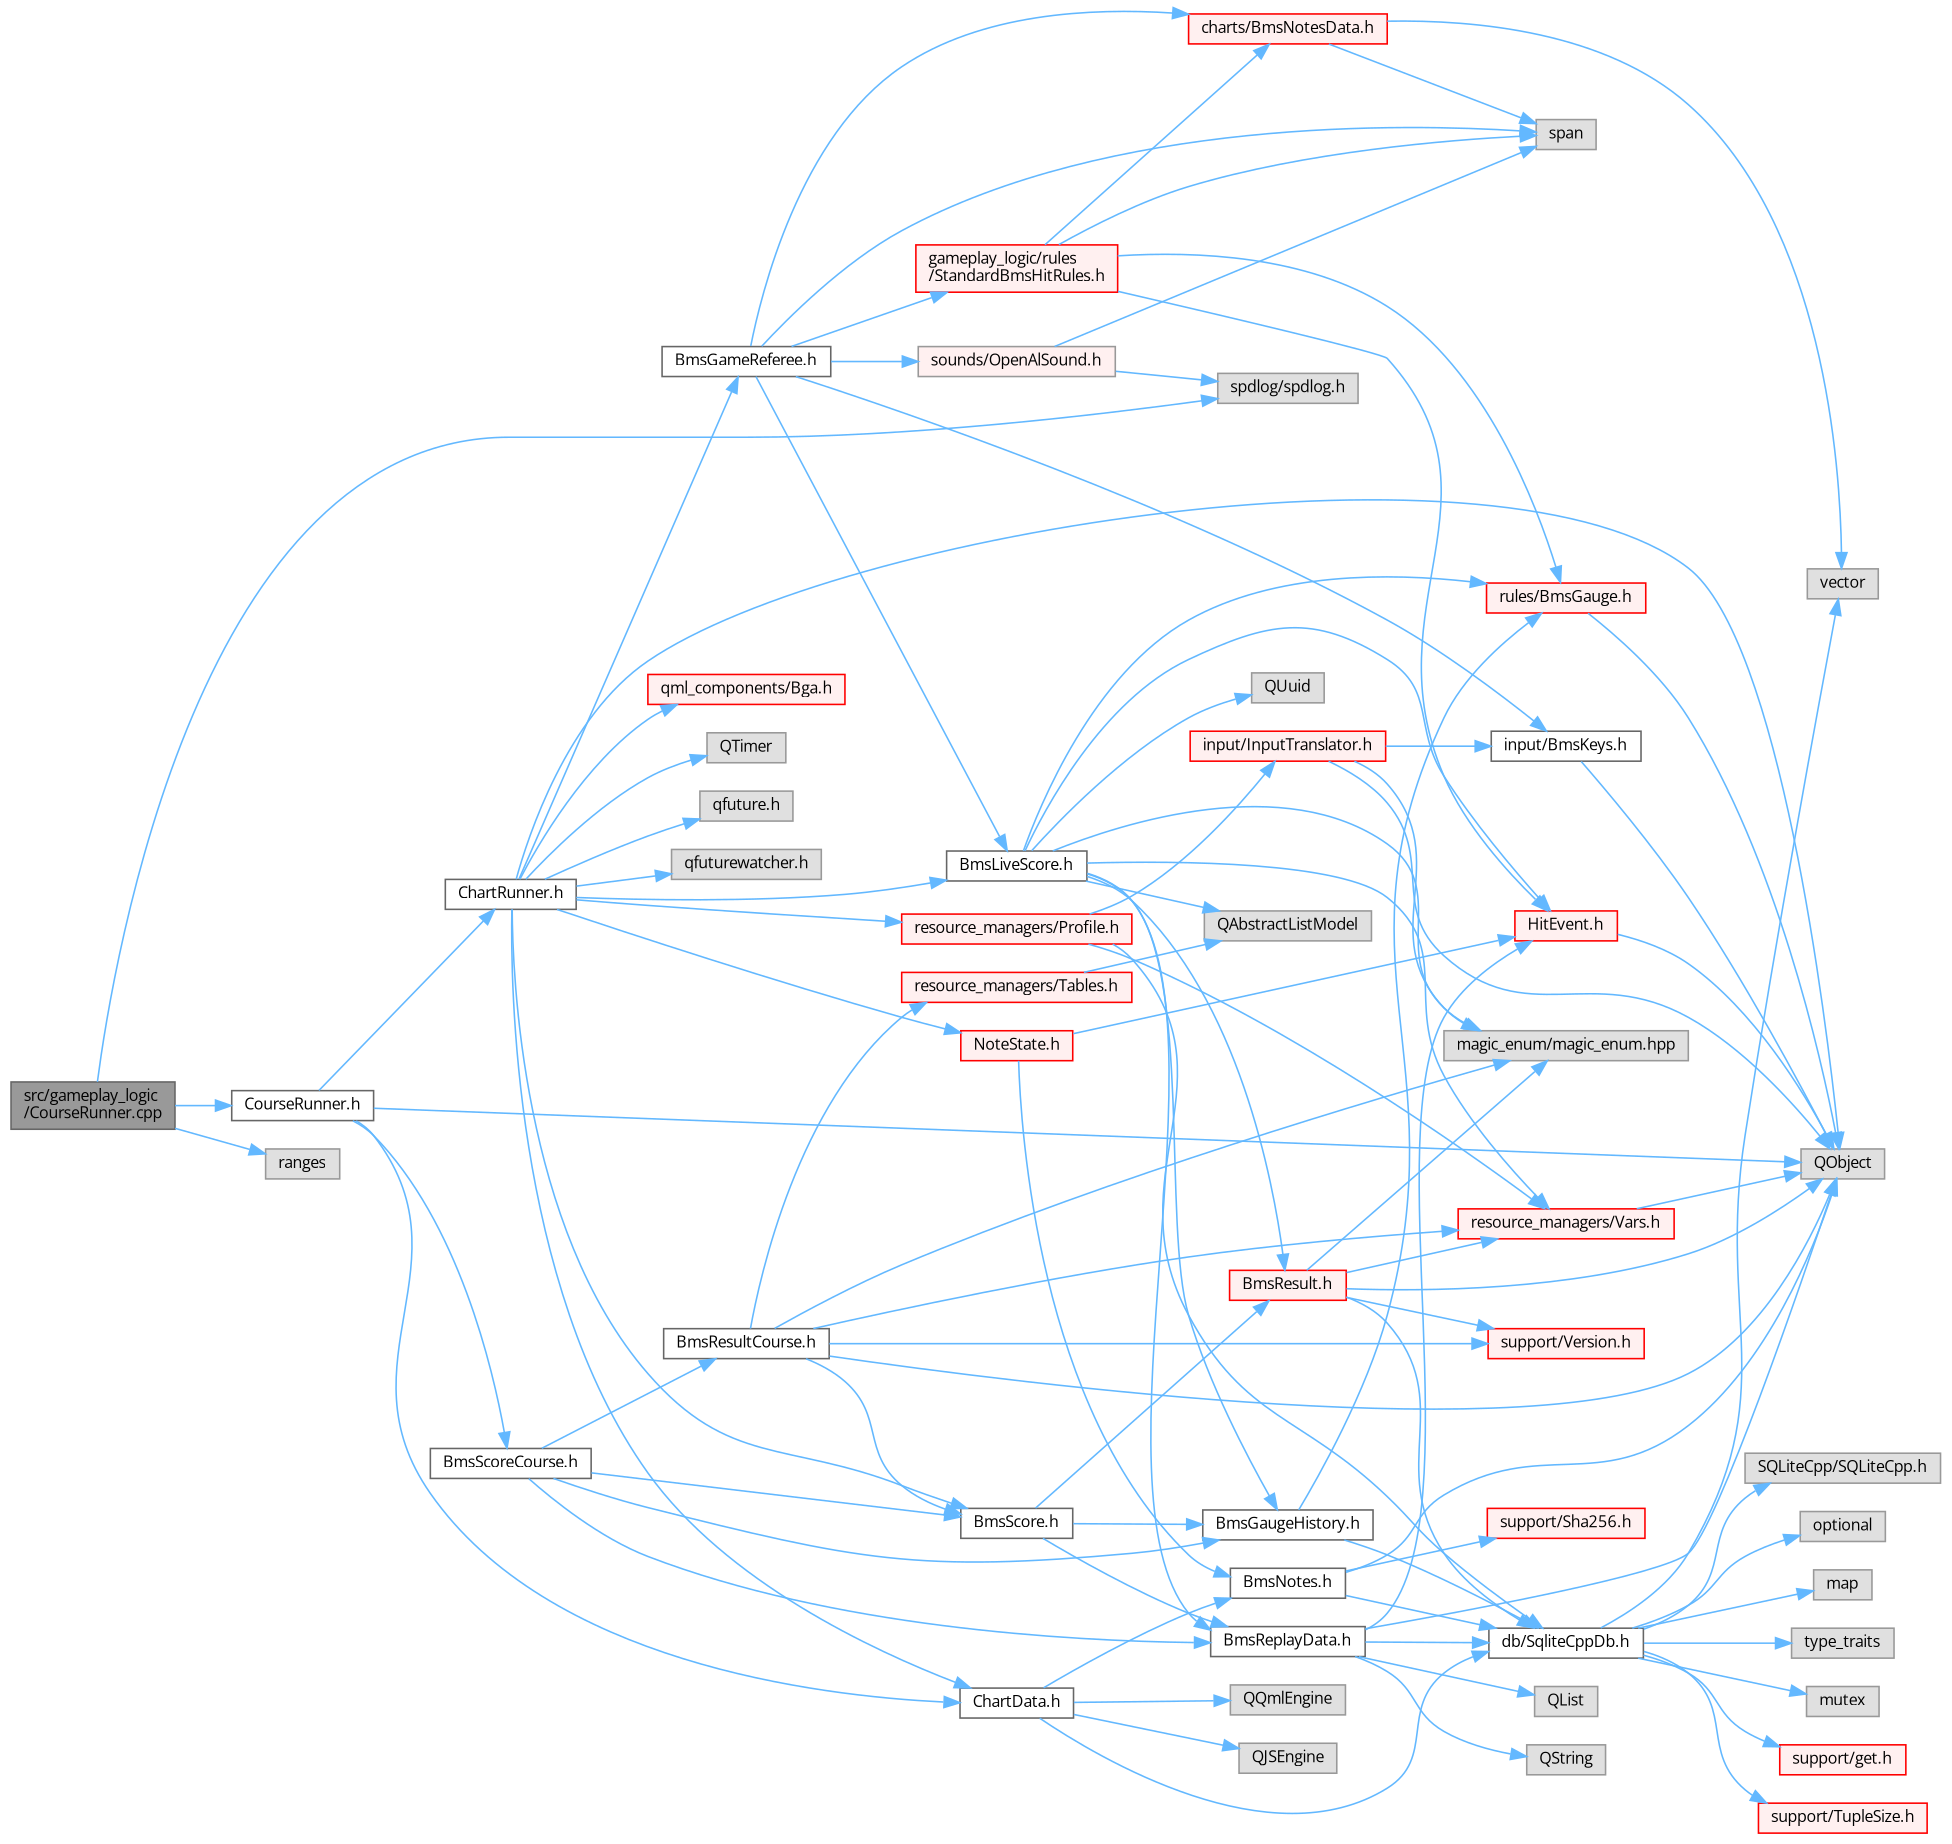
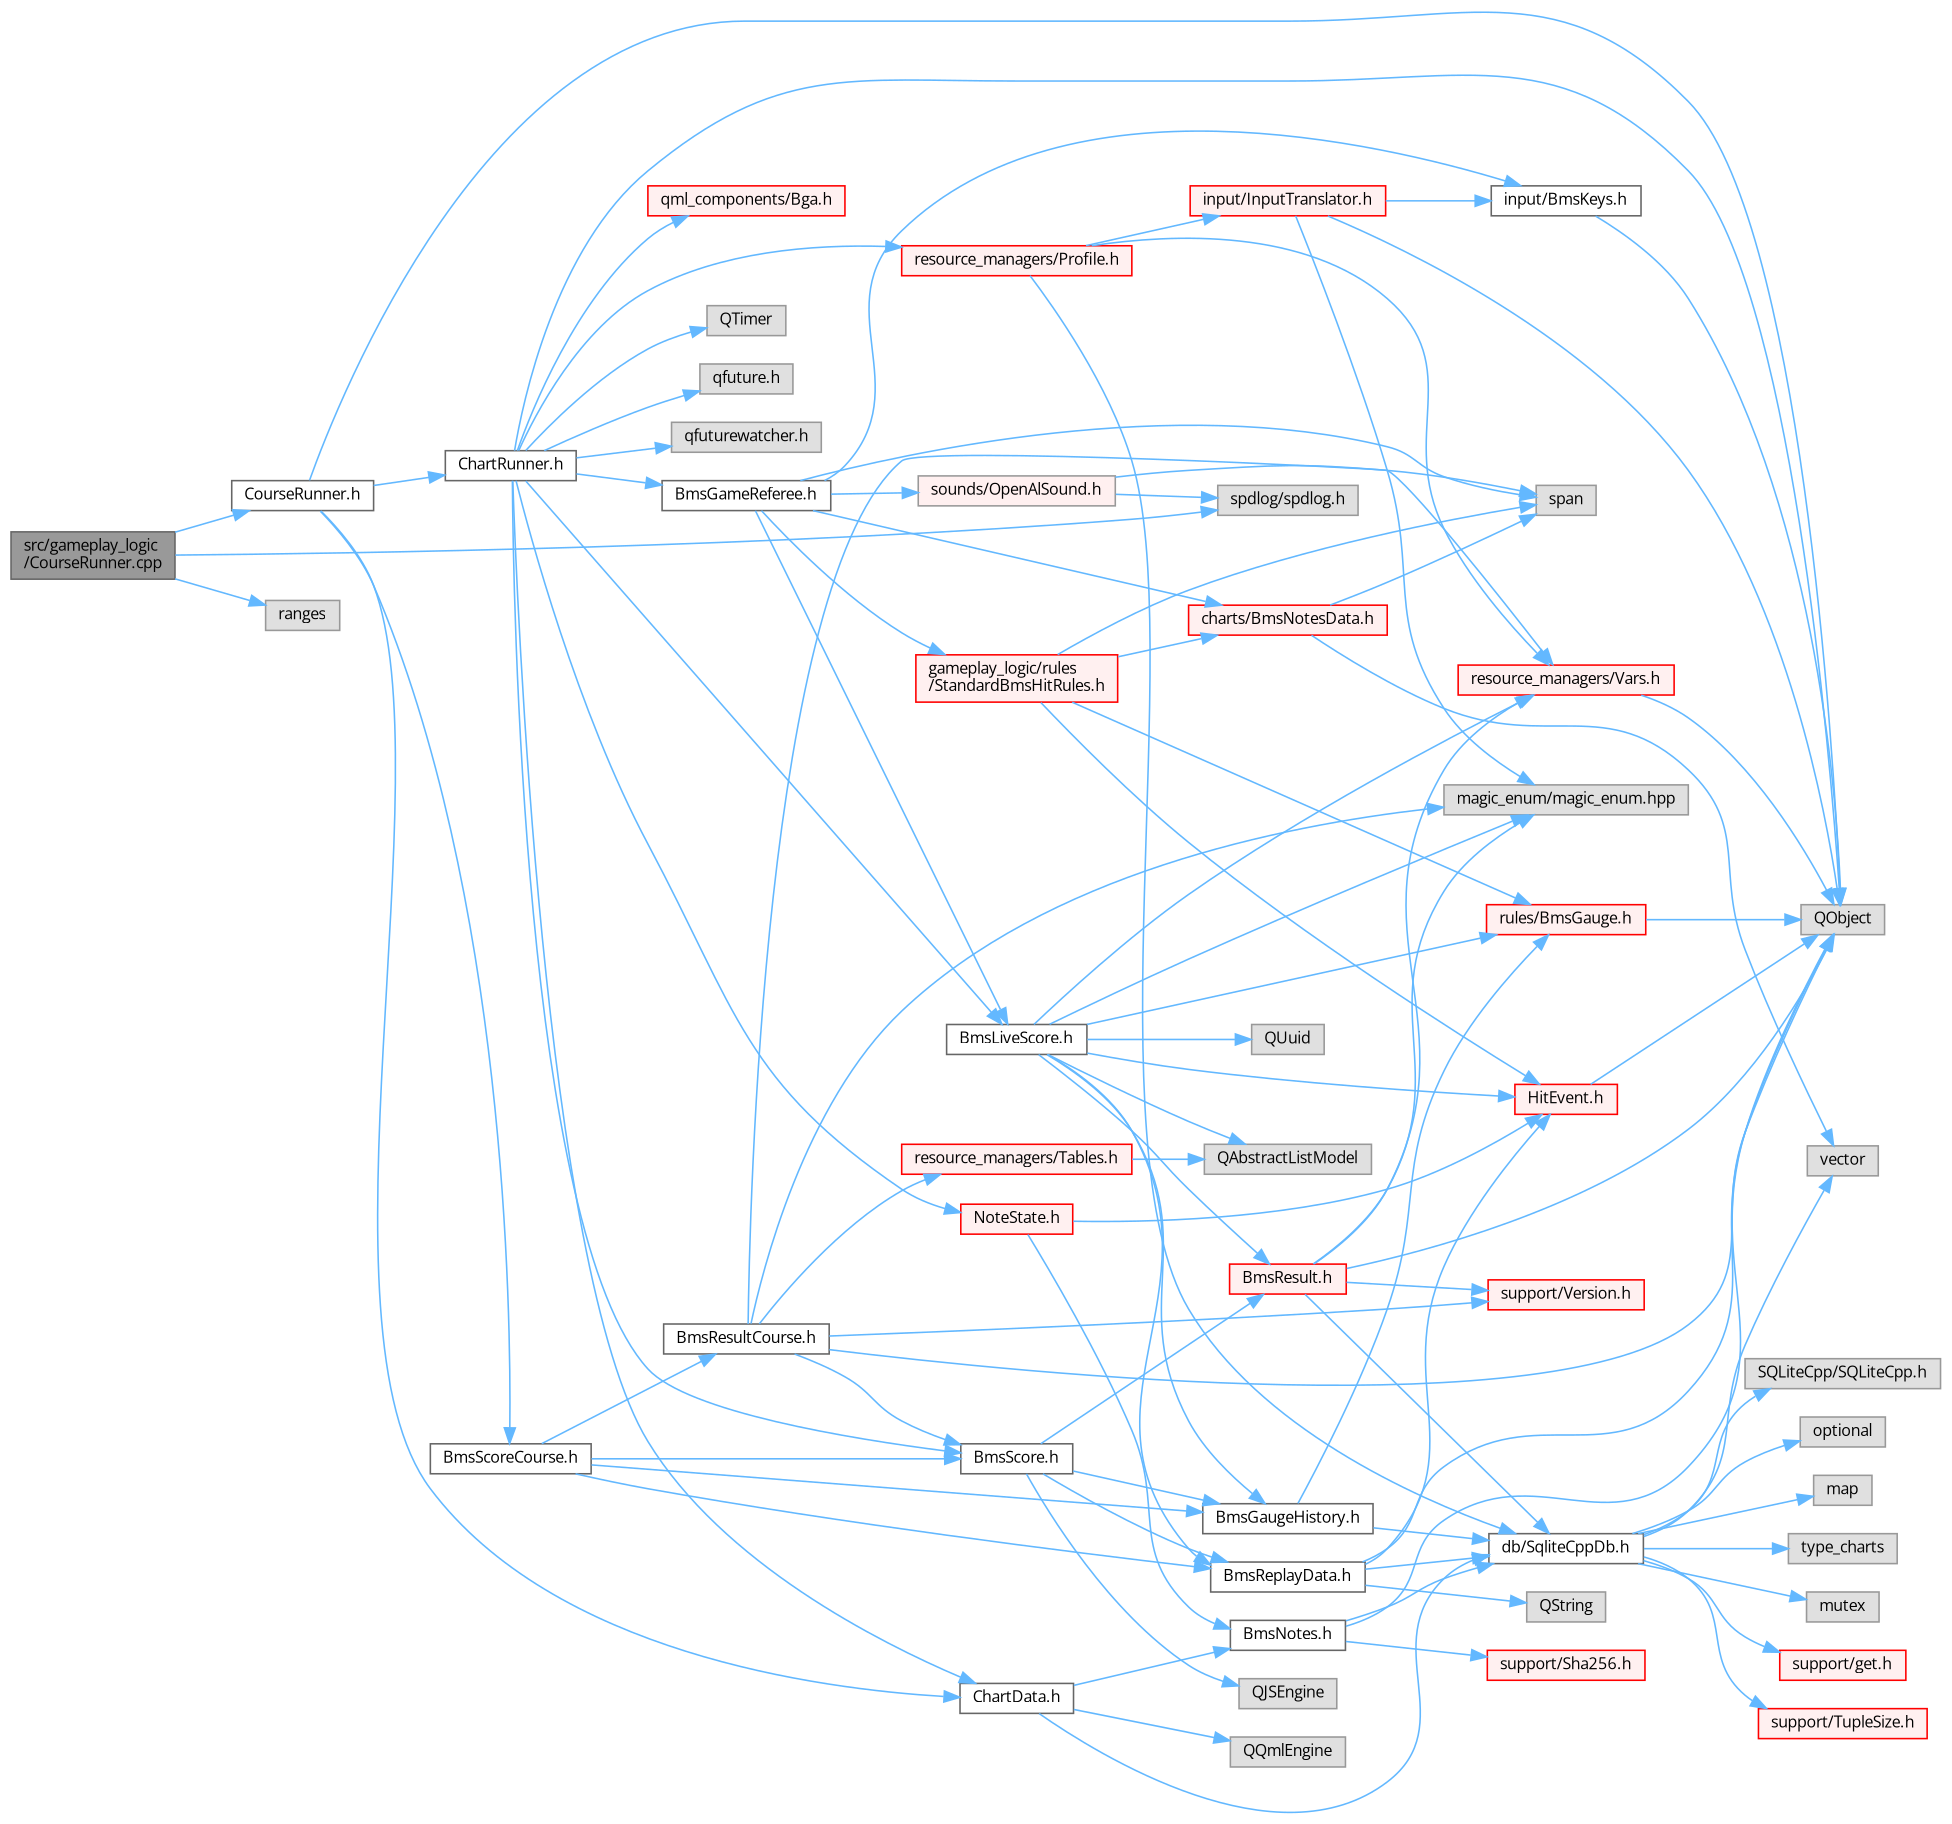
(1843, 1643) -> (1843, 1549)
(1566, 1702) -> none
(1148, 1730) -> (1109, 1593)
